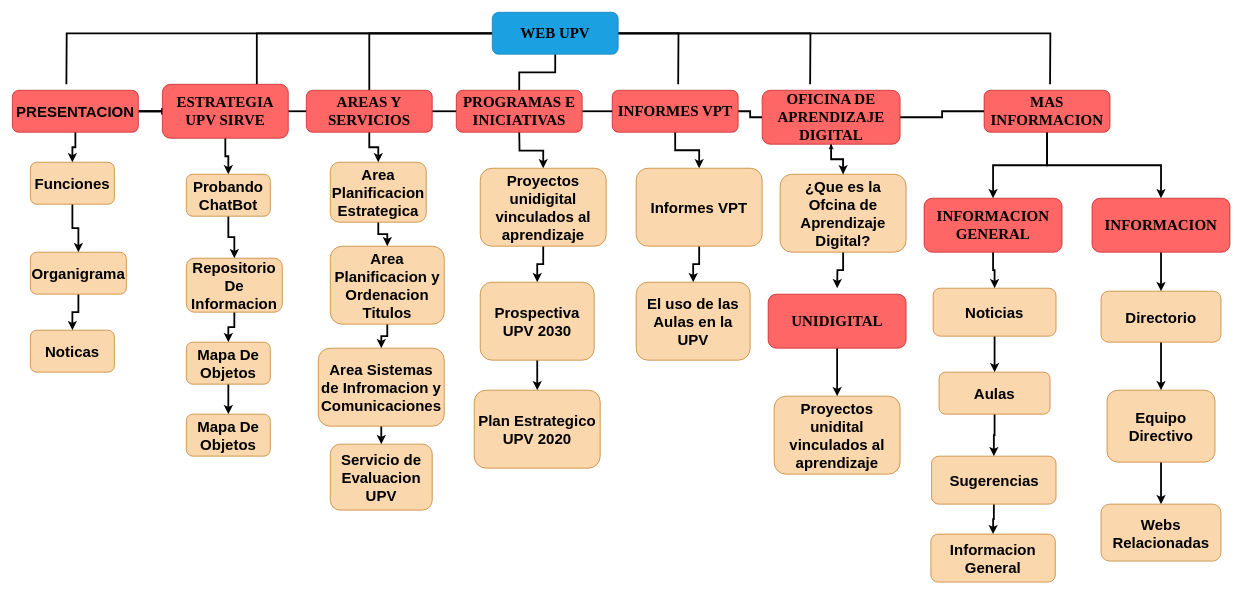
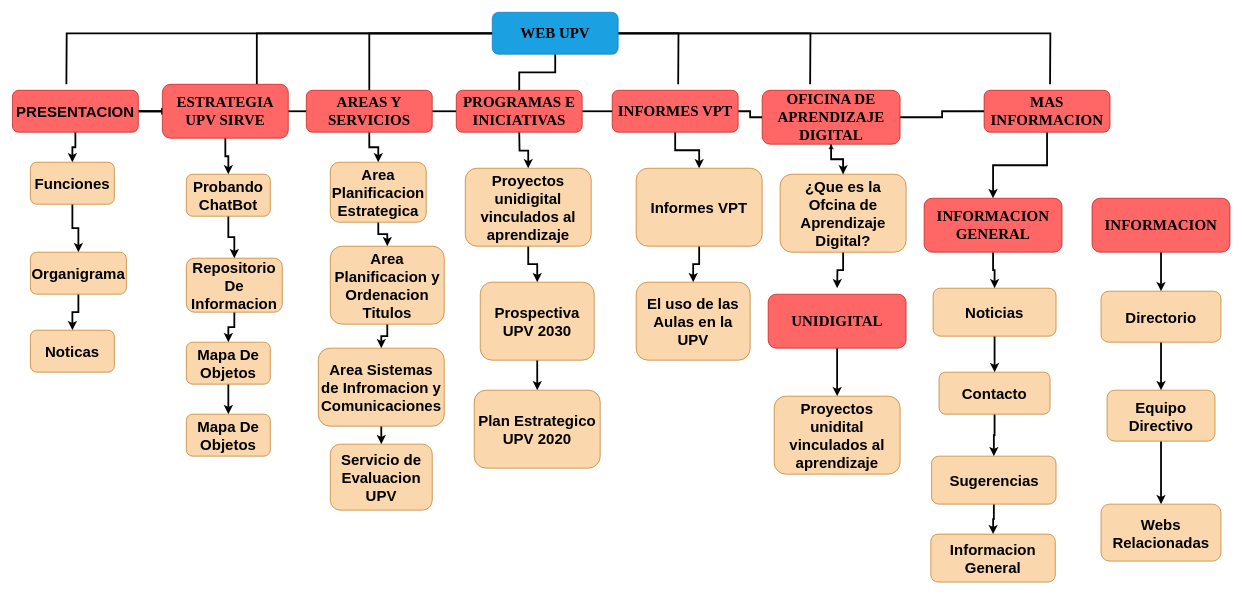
(1118, 165) -> none
(543, 207) -> (528, 207)
(995, 393) -> (995, 393)
(1161, 426) -> (1161, 416)
